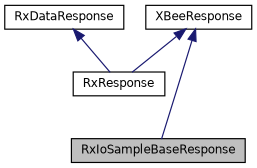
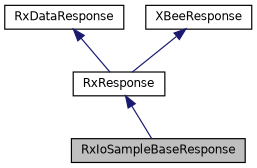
(177, 90) -> (142, 123)
